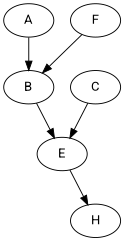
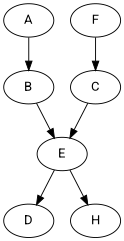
(66, 50) -> (96, 49)
none -> (29, 221)
